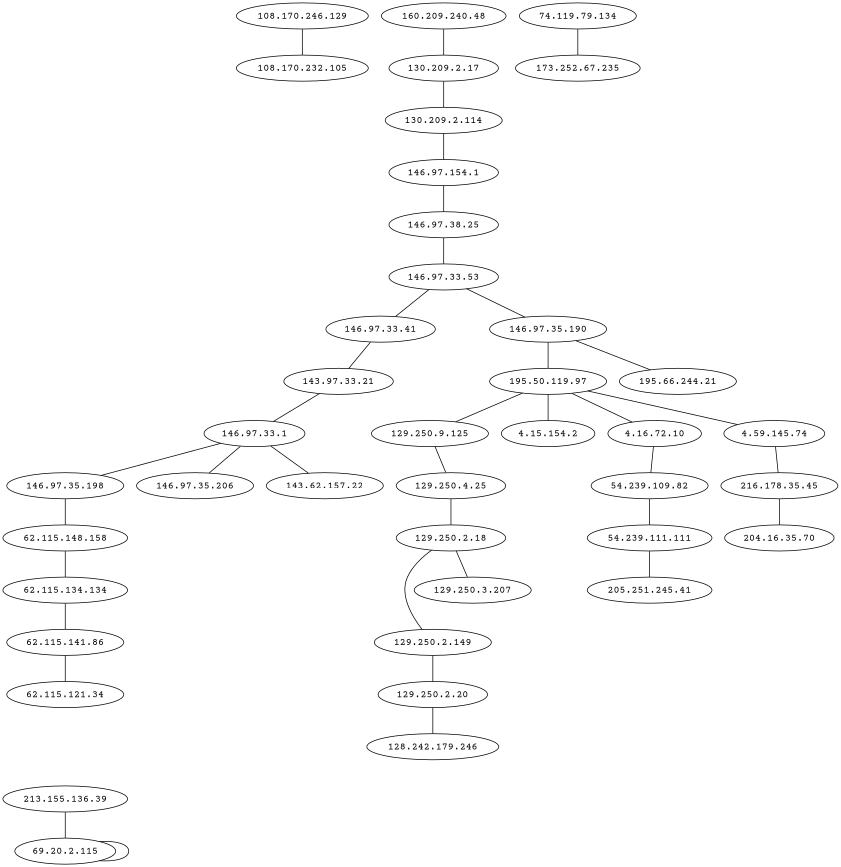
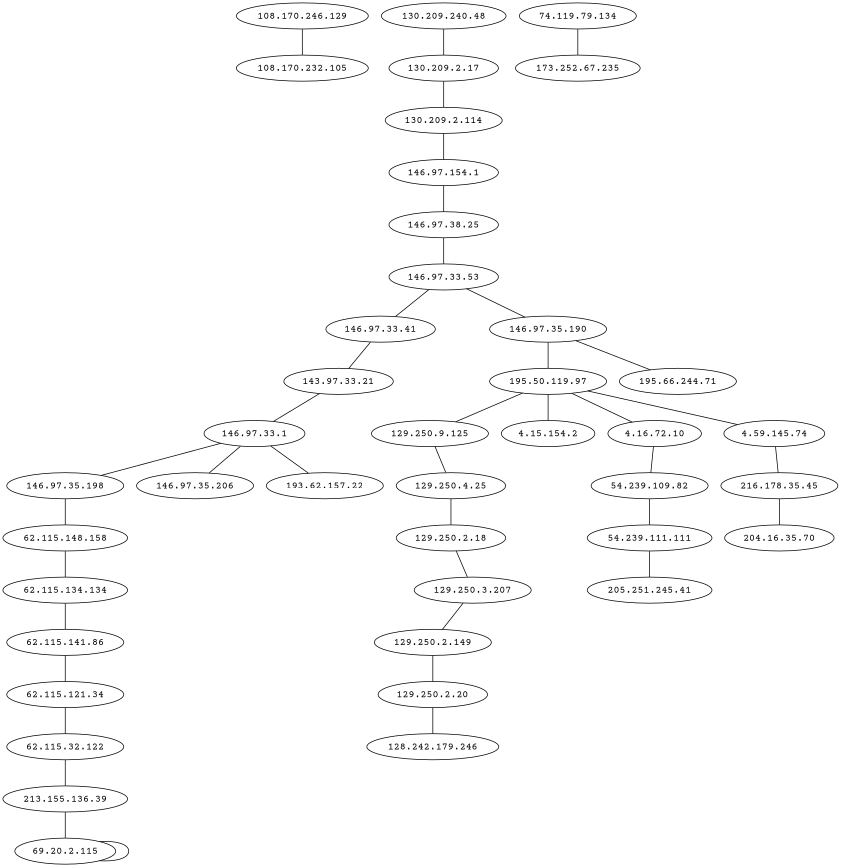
(444, 16) -> (444, 16)
(678, 381) -> (678, 381)
(325, 486) -> (325, 486)
(405, 587) -> (453, 616)
none -> (65, 747)
